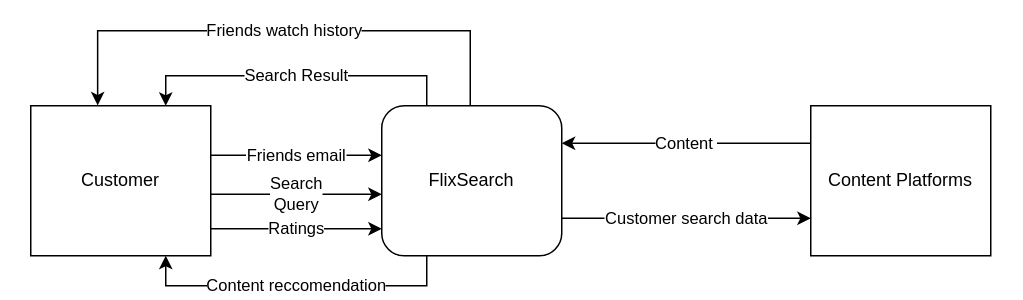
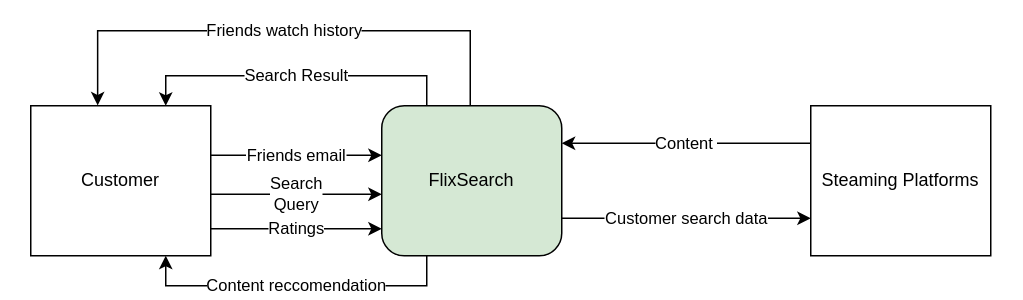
(472, 181) -> (472, 181)
(901, 181) -> (901, 181)
